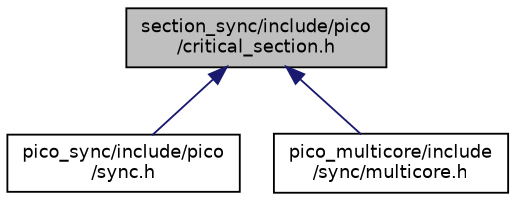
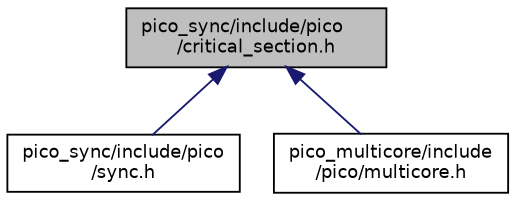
(256, 38) -> (256, 38)
(391, 163) -> (391, 163)
